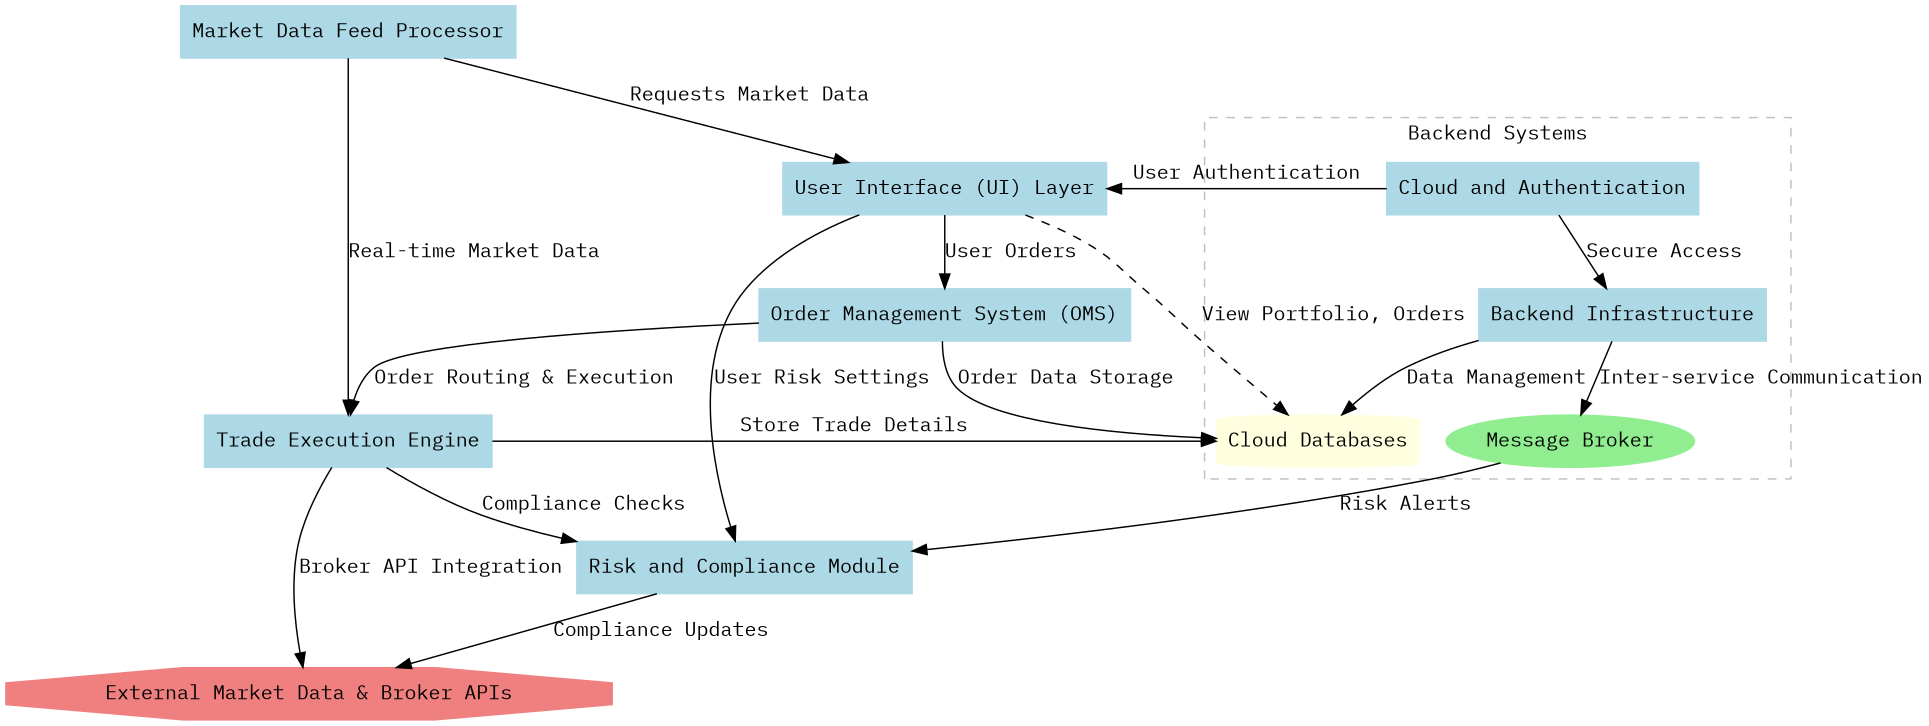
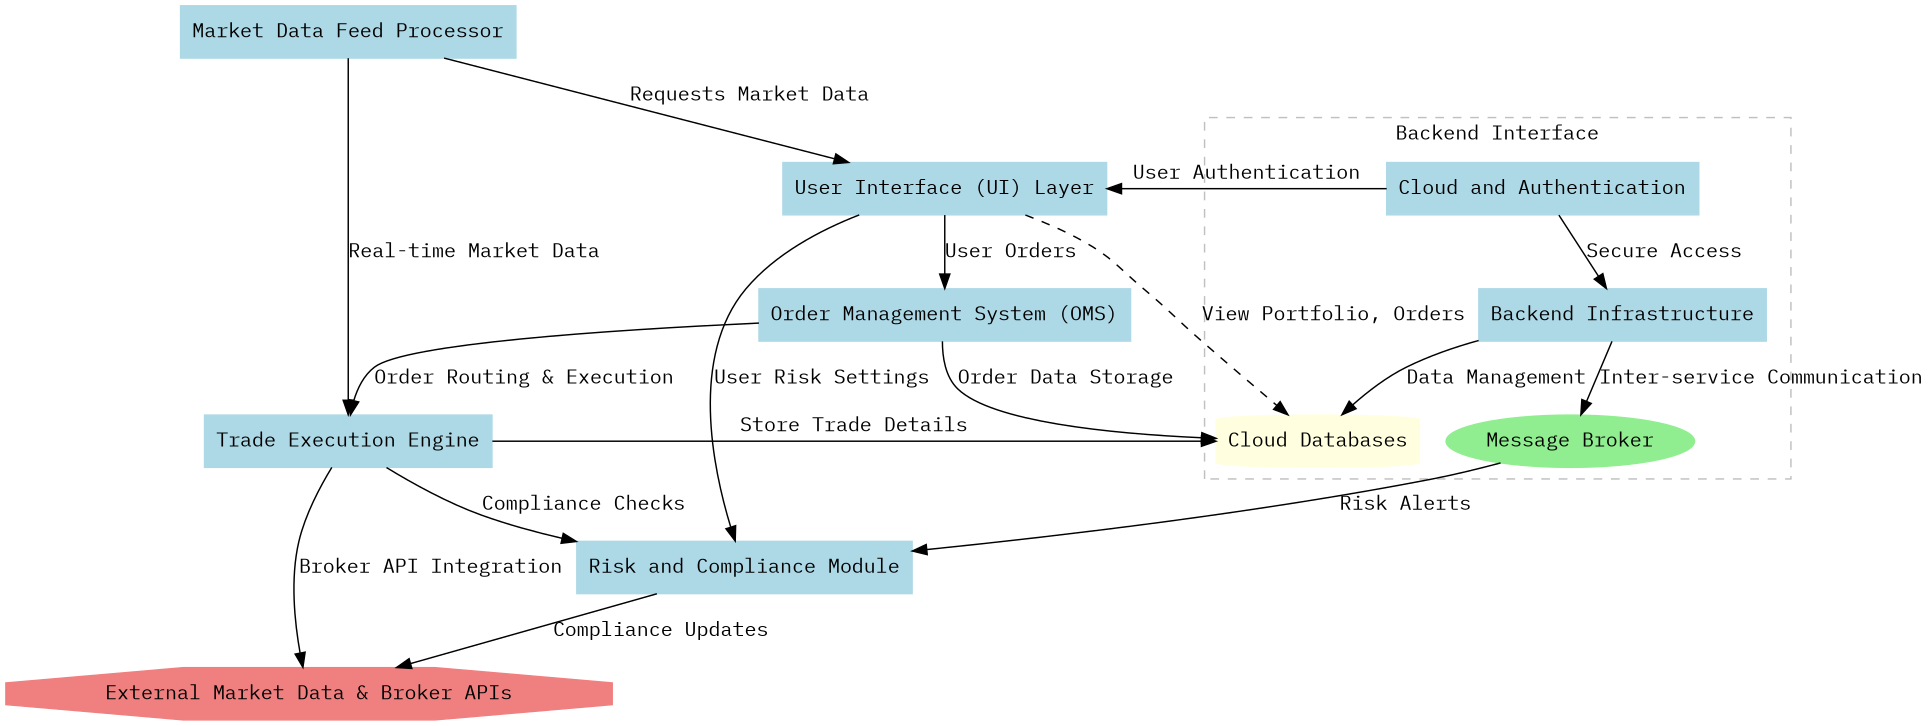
(1498, 134) -> (1498, 134)
